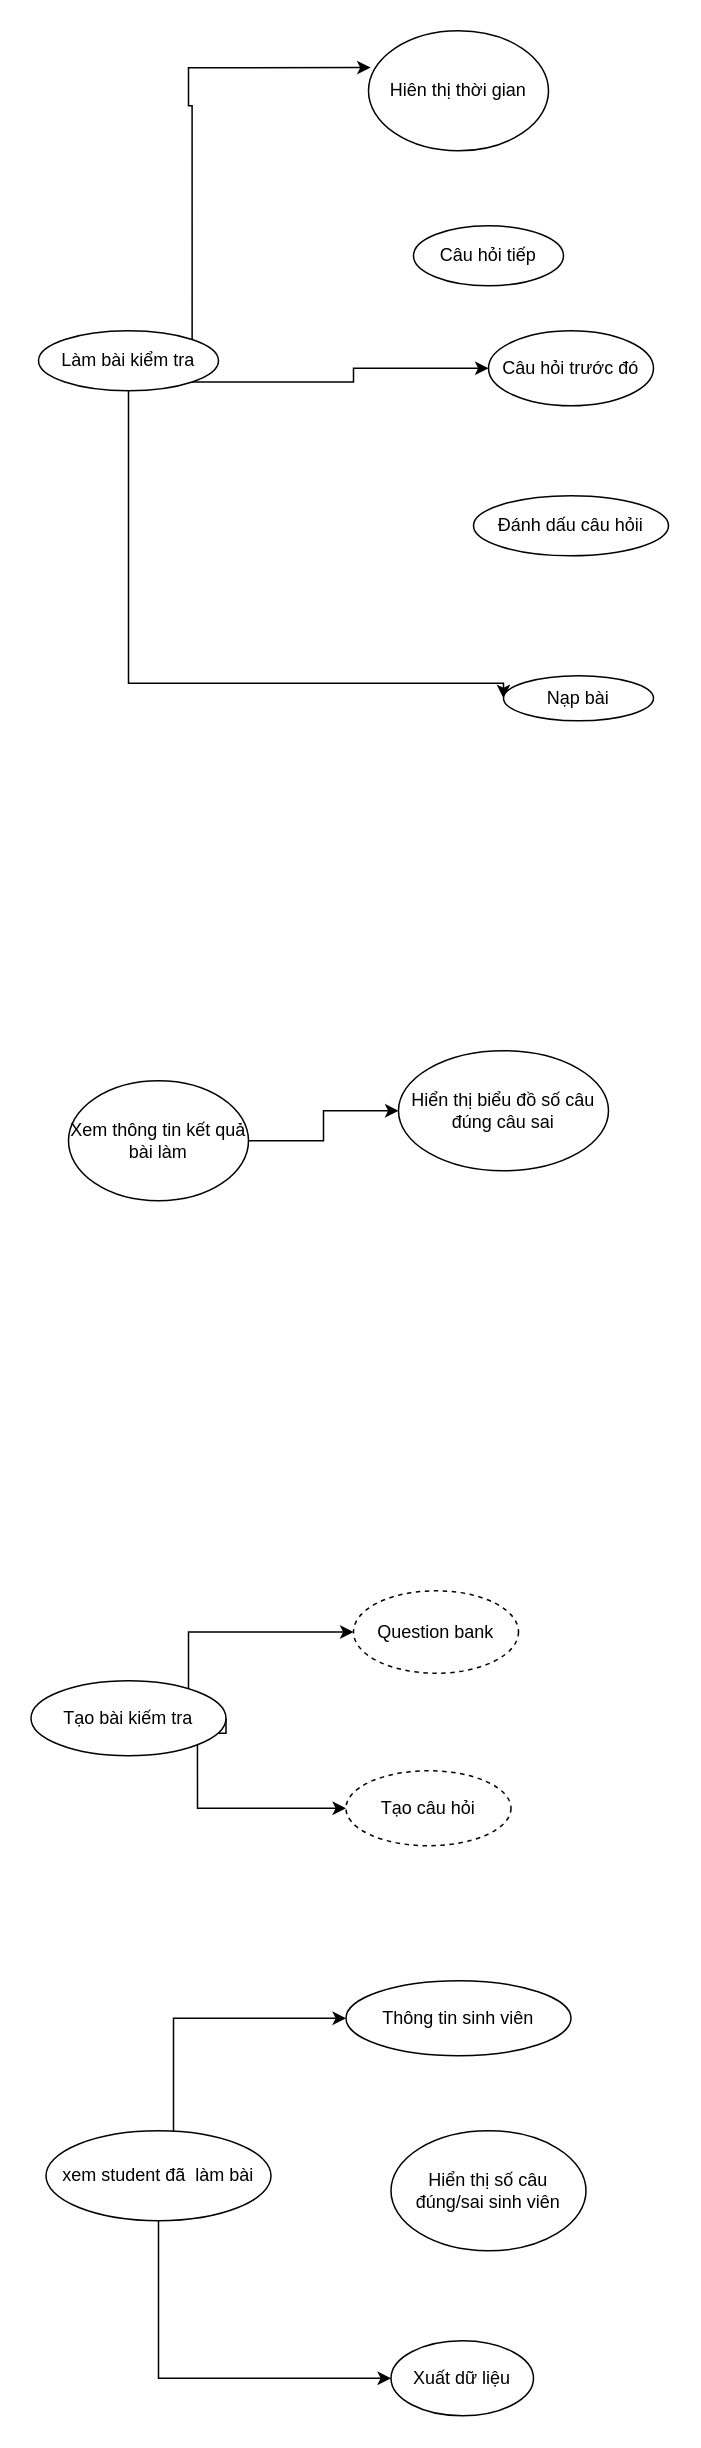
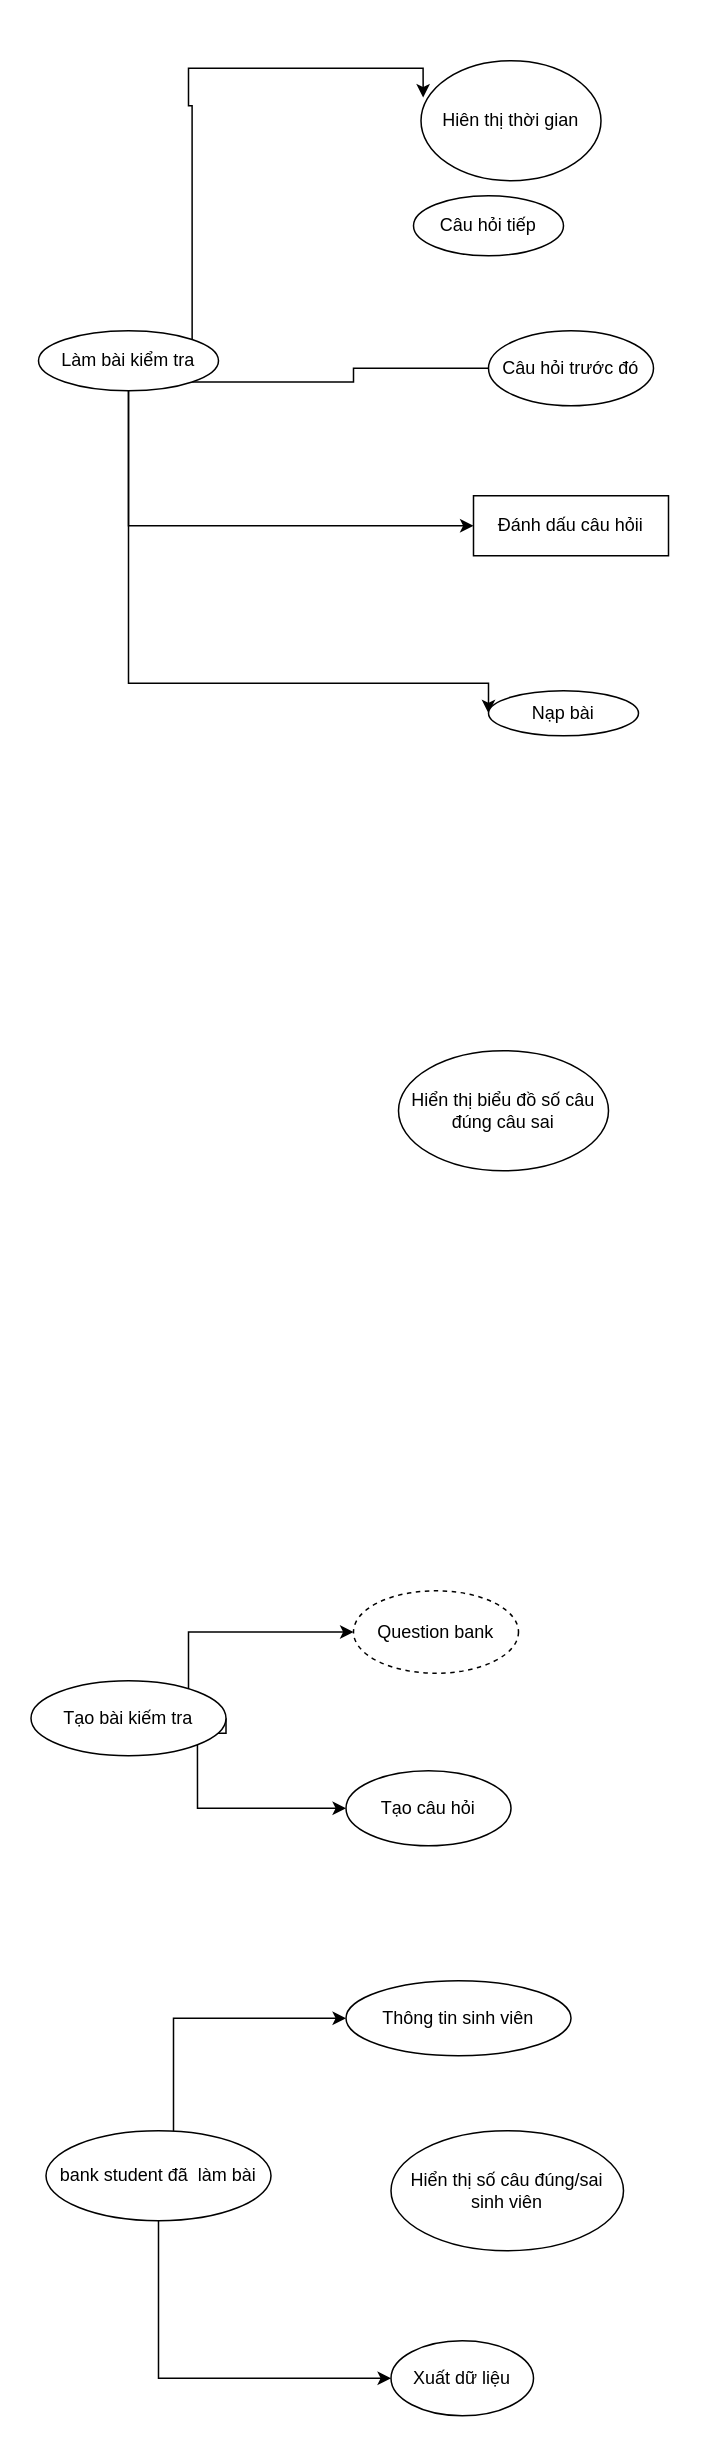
(458, 91) -> (511, 121)
(488, 256) -> (488, 226)
(477, 368) -> (481, 368)
none -> (297, 526)
(571, 526) -> (571, 526)
(578, 698) -> (563, 713)
(323, 1131) -> none
(158, 1141) -> none
(428, 1808) -> (428, 1808)
(158, 2176) -> (158, 2176)
(488, 2191) -> (507, 2191)
